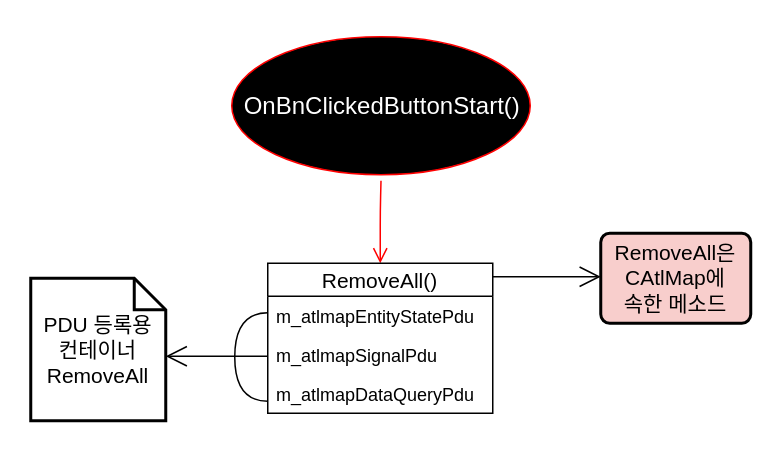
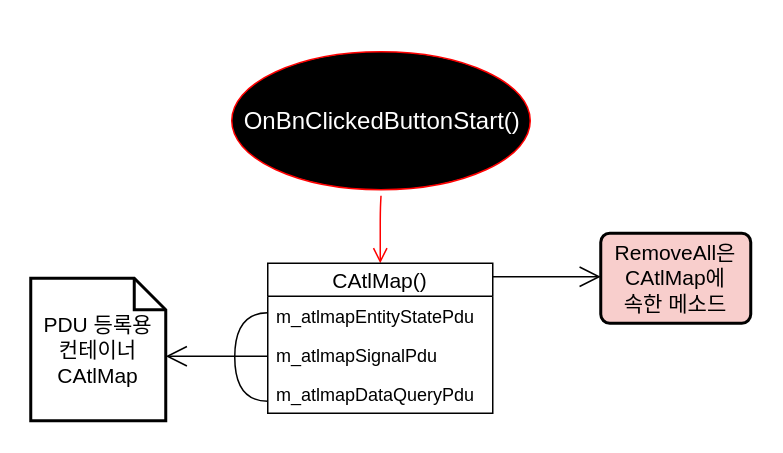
(381, 106) -> (381, 121)
(380, 281) -> (380, 281)
(98, 350) -> (98, 350)
